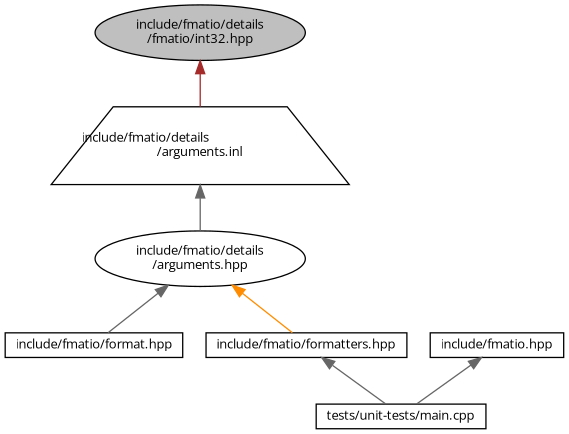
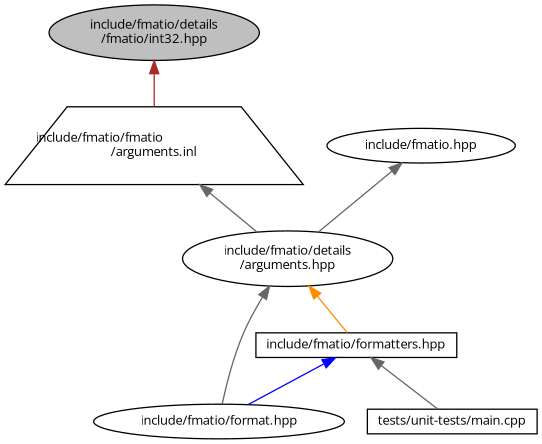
(200, 146) -> (154, 146)
(94, 345) -> (219, 422)
(497, 345) -> (421, 146)
none -> (286, 384)
(444, 384) -> (355, 202)
